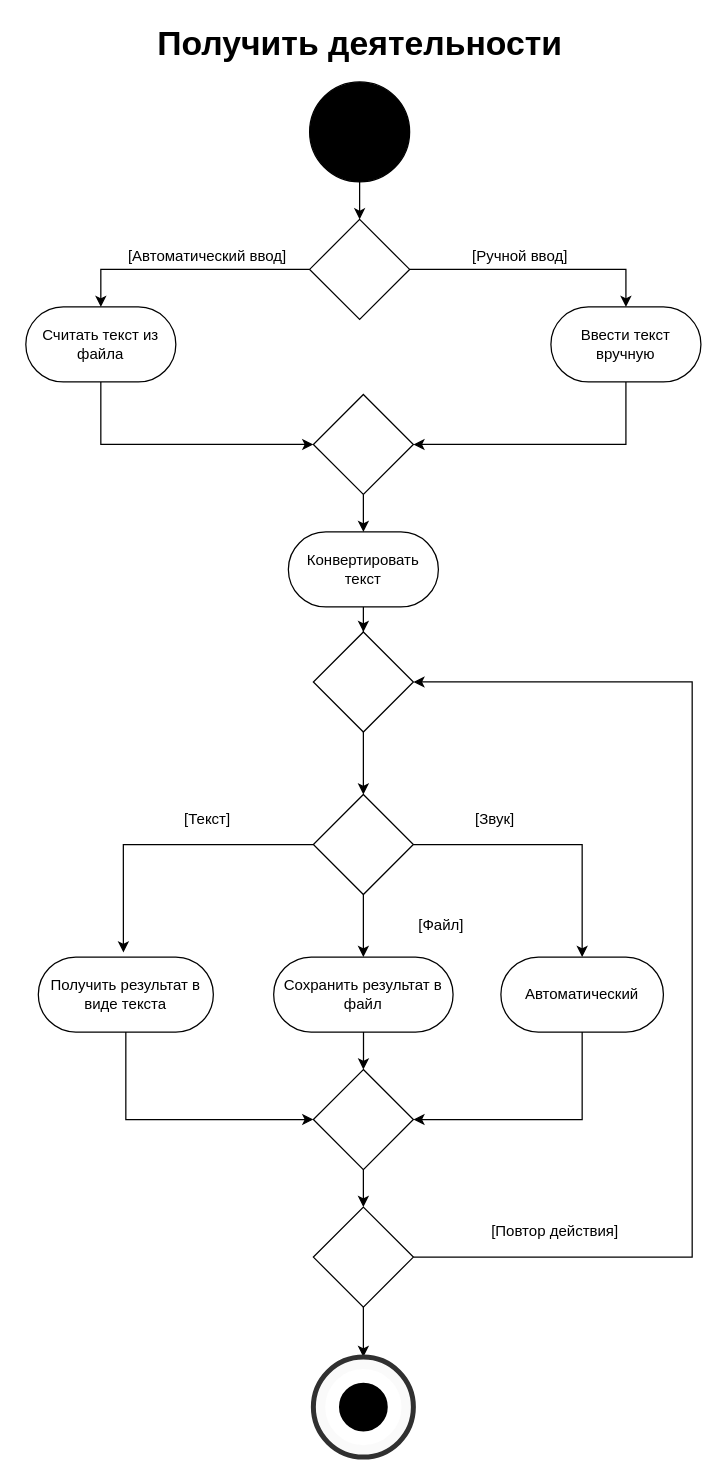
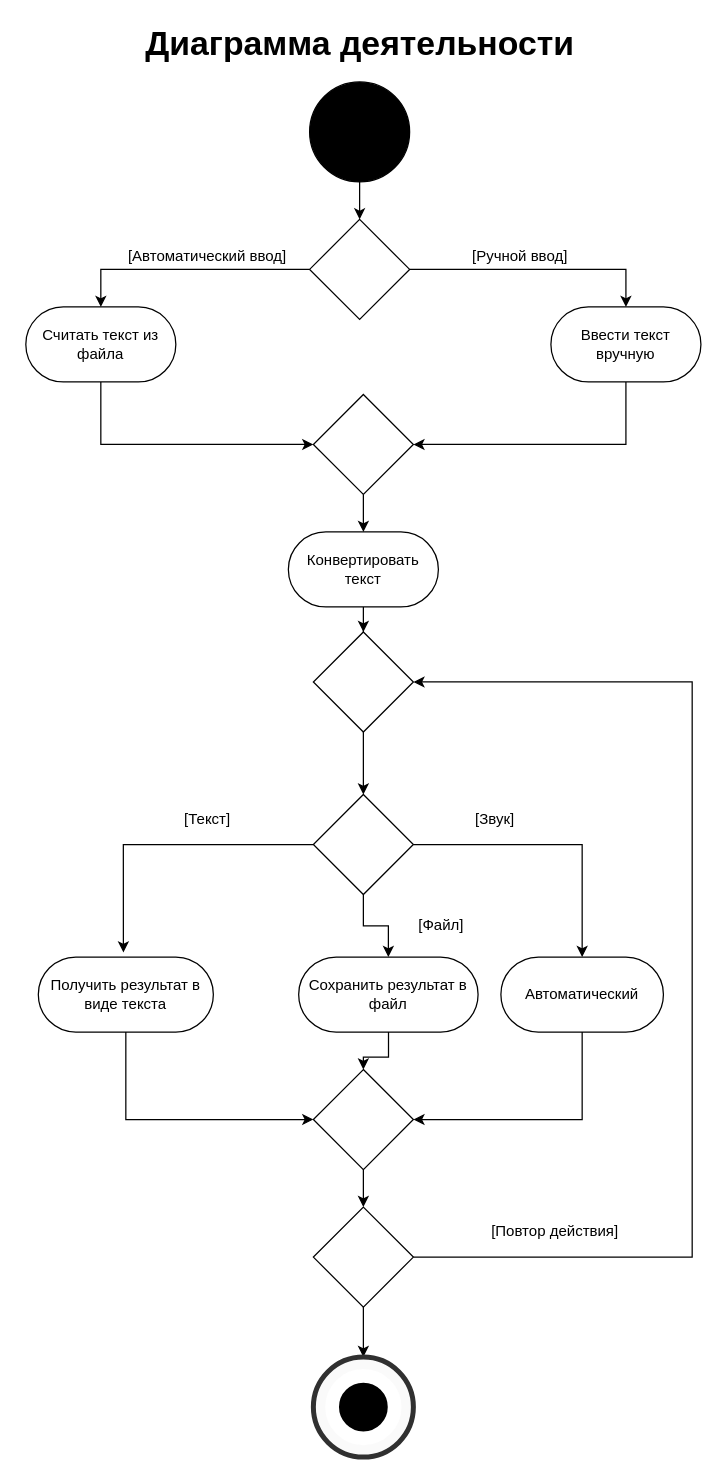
(360, 44) -> (360, 44)
(363, 994) -> (388, 994)
